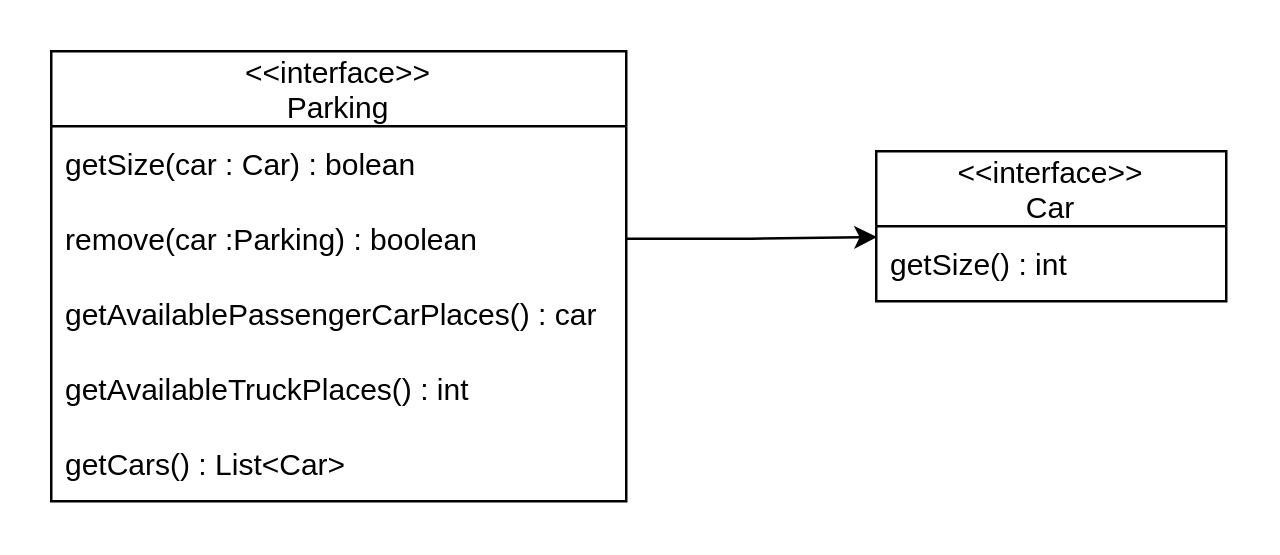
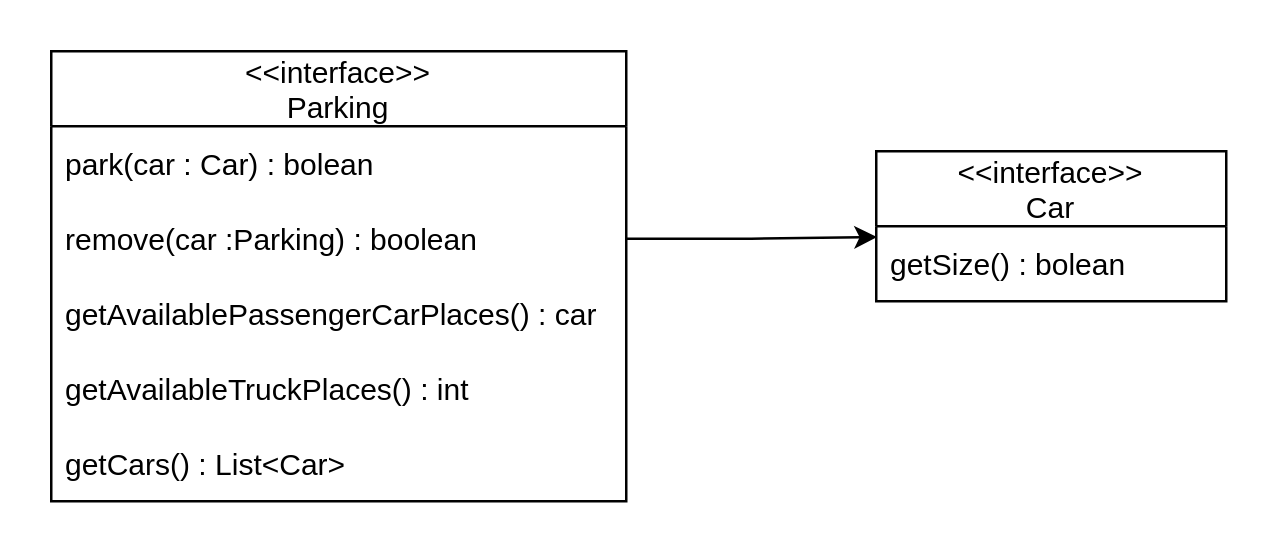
(261, 165) -> (239, 165)
(997, 265) -> (1022, 265)
